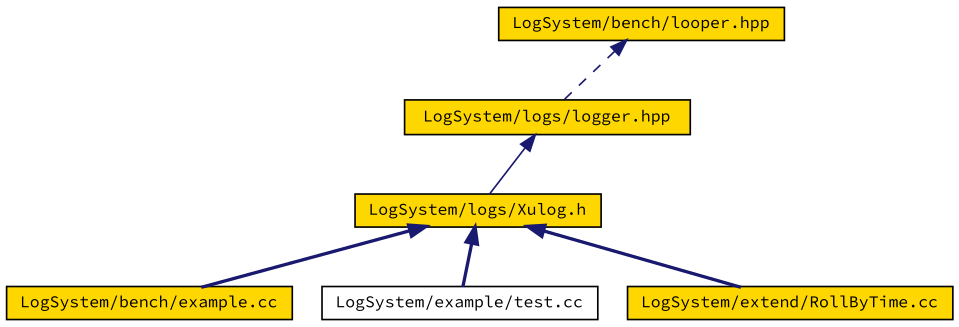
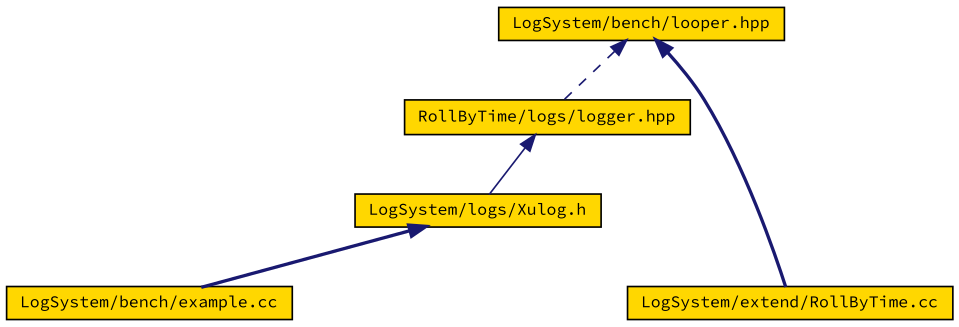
(547, 117) -> (547, 117)
(643, 259) -> (738, 164)
(460, 303) -> none
